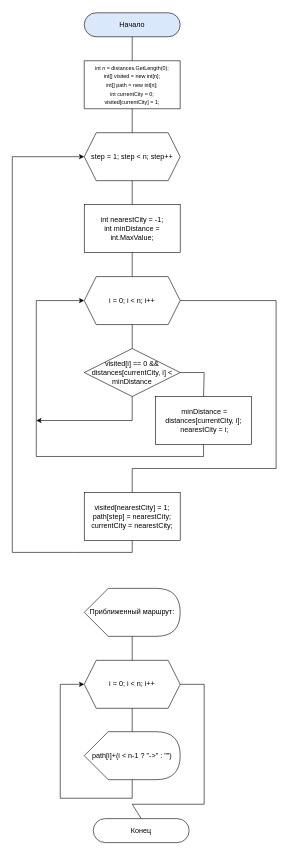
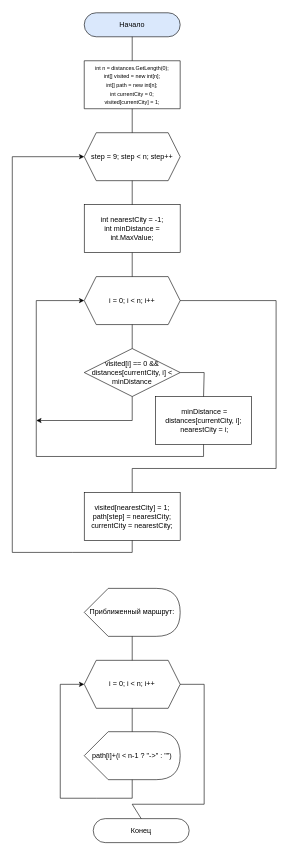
(132, 156) -> (132, 156)
